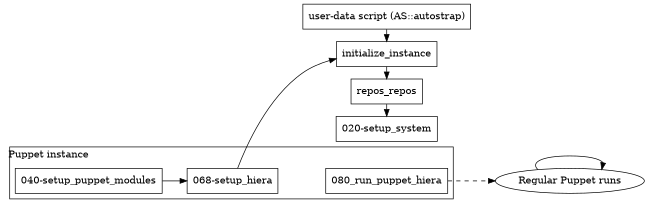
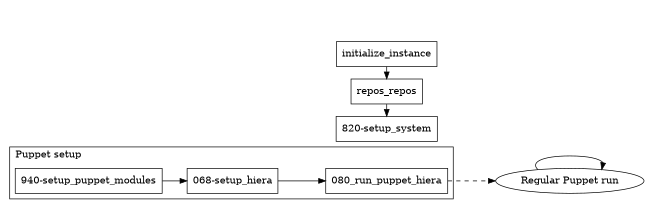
(387, 17) -> none
(272, 104) -> (298, 181)
(387, 129) -> (387, 129)
(49, 155) -> (49, 155)
(89, 181) -> (89, 181)
(570, 181) -> (570, 181)
